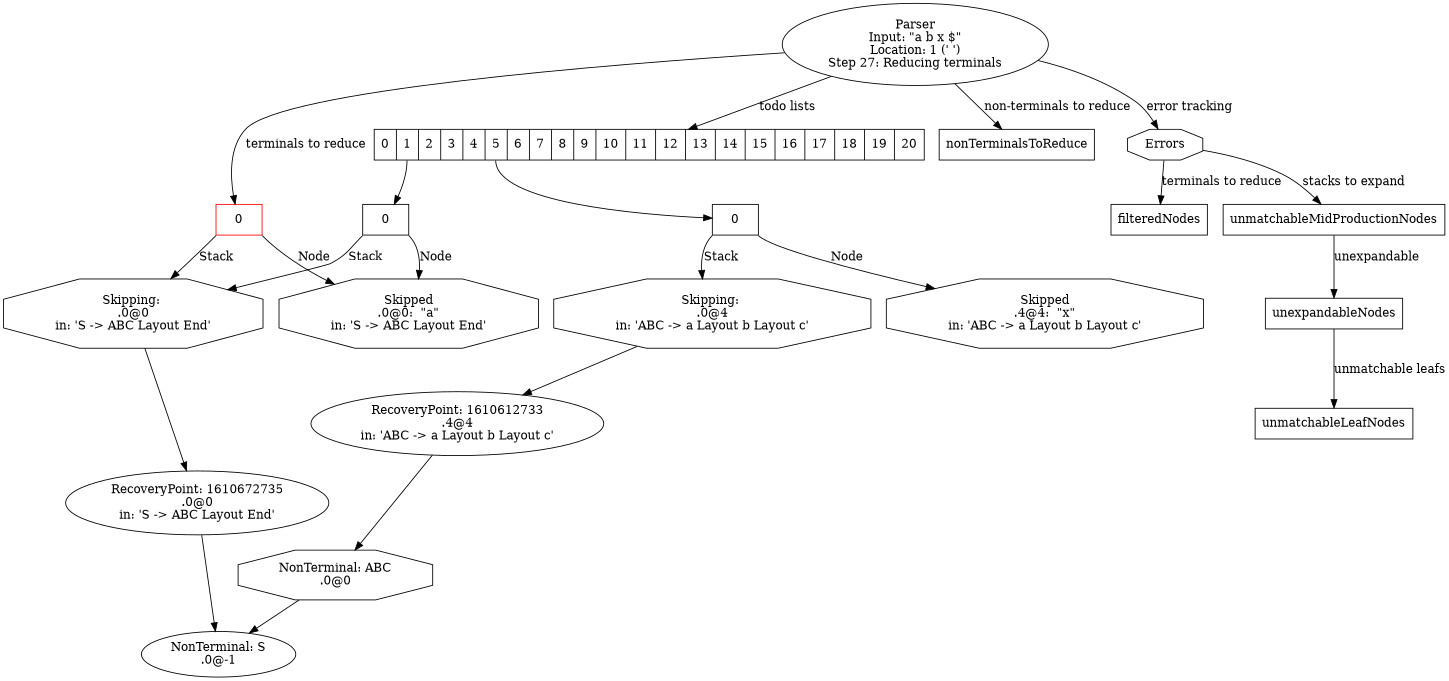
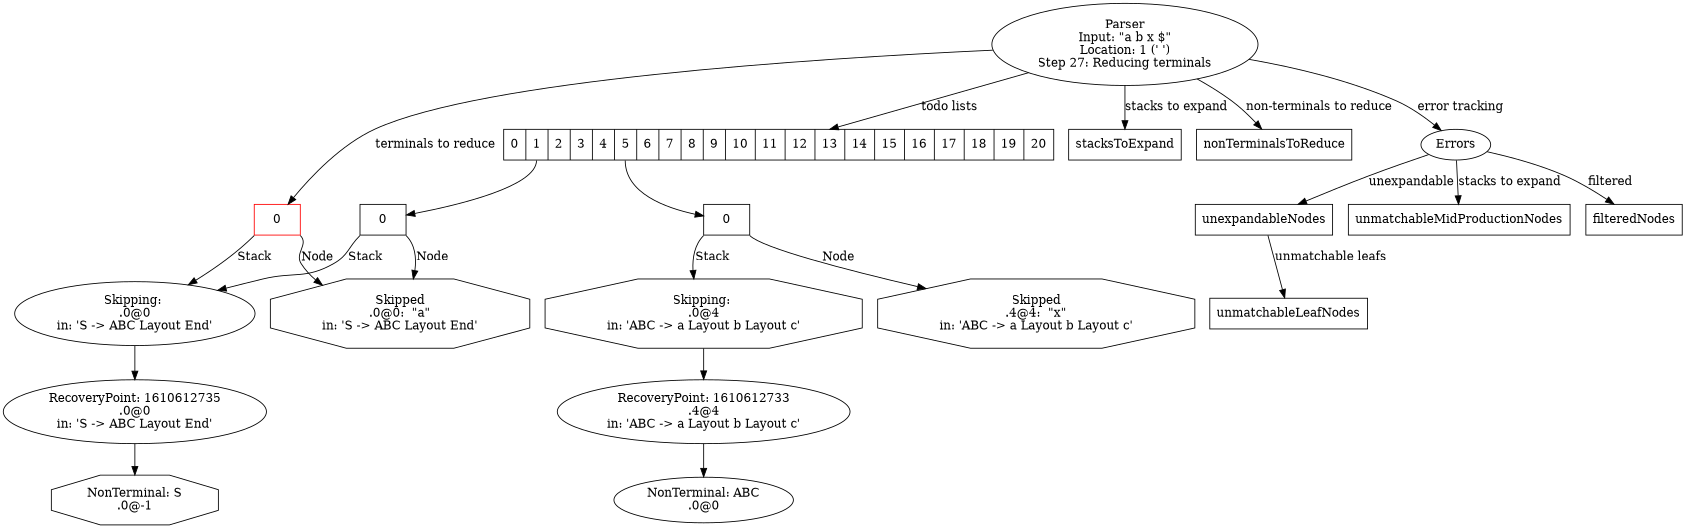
none -> (1125, 145)
(1165, 145) -> (1456, 145)
(1222, 182) -> (1610, 182)
(1334, 262) -> (1367, 177)
(133, 314) -> (135, 314)
(197, 503) -> (135, 412)
(335, 575) -> (704, 500)
(278, 614) -> none
(219, 654) -> (135, 500)
